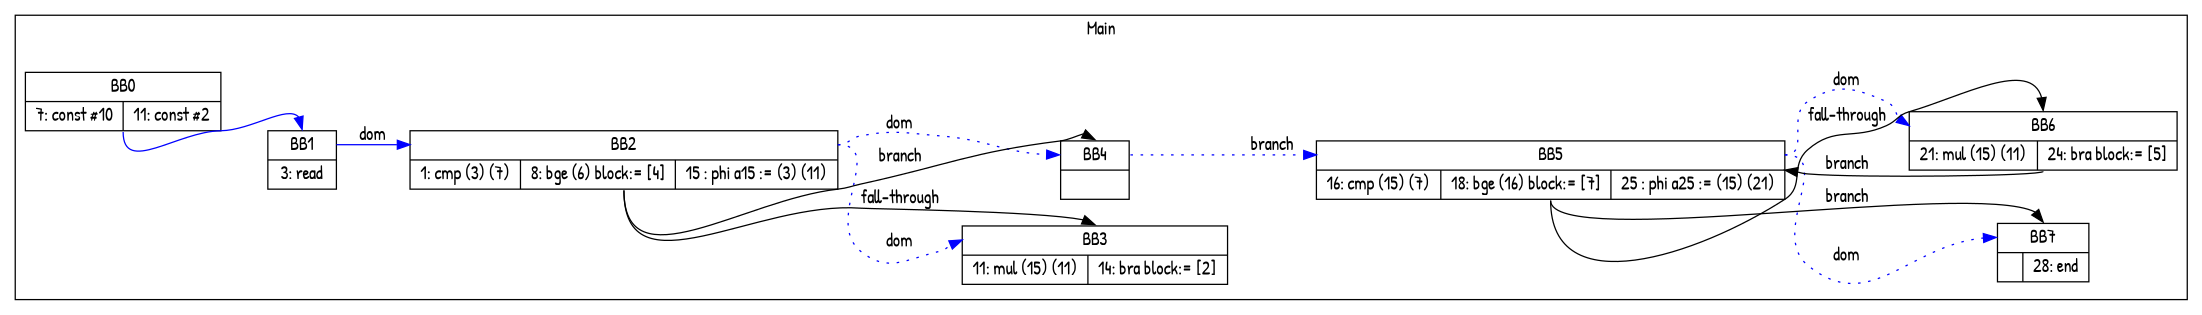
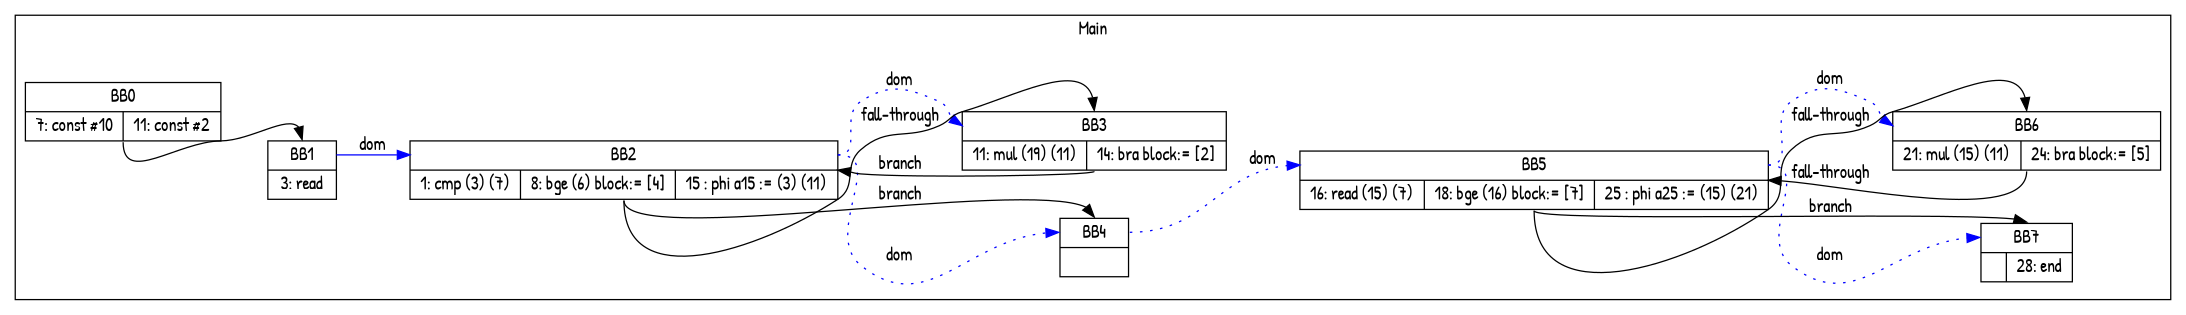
(205, 133) -> (205, 143)
(1272, 145) -> (1263, 159)
(1847, 164) -> (1831, 173)
none -> (972, 176)
(1379, 184) -> (1362, 194)
(1025, 269) -> (1024, 155)
